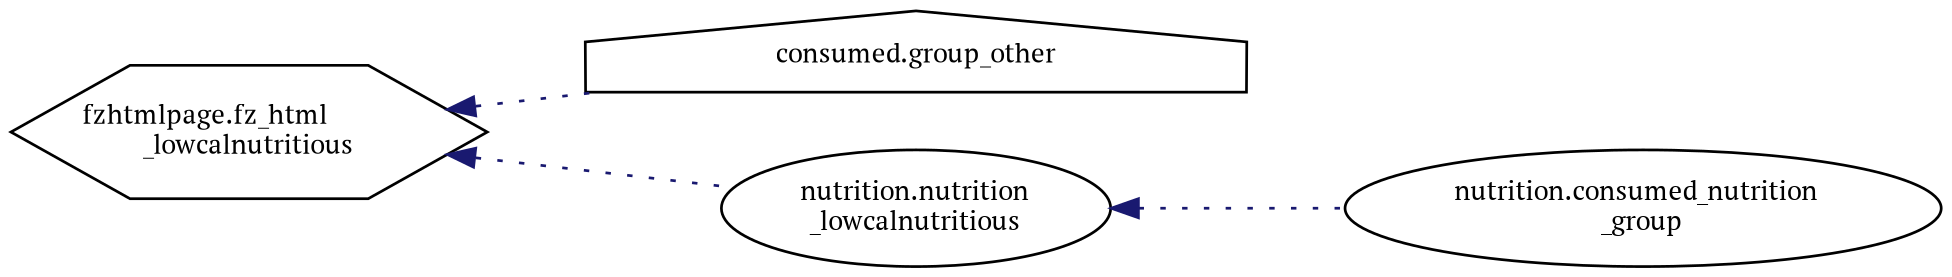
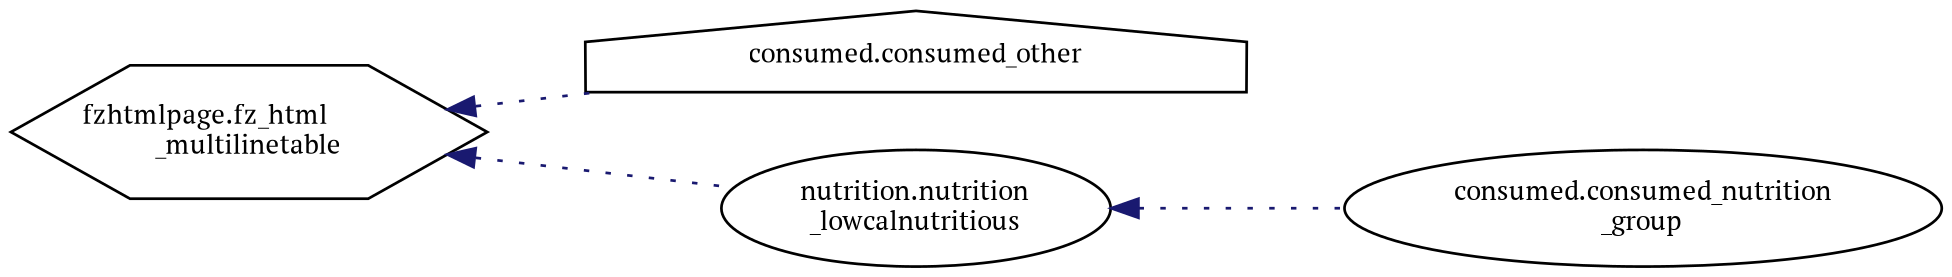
(916, 56) -> (916, 56)
(249, 132) -> (249, 132)
(1643, 208) -> (1643, 208)
